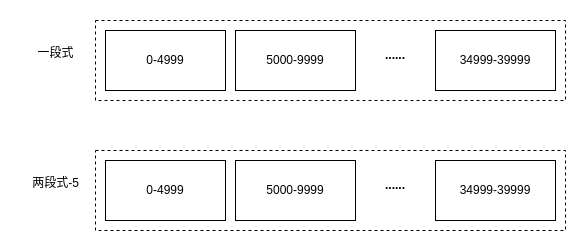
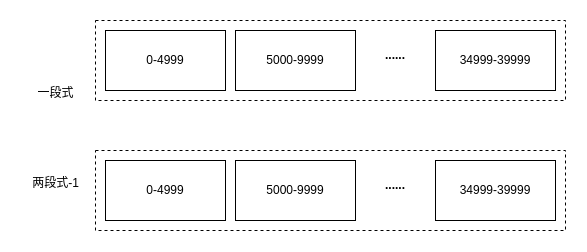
(56, 54) -> (56, 94)
(56, 184) -> (56, 184)
